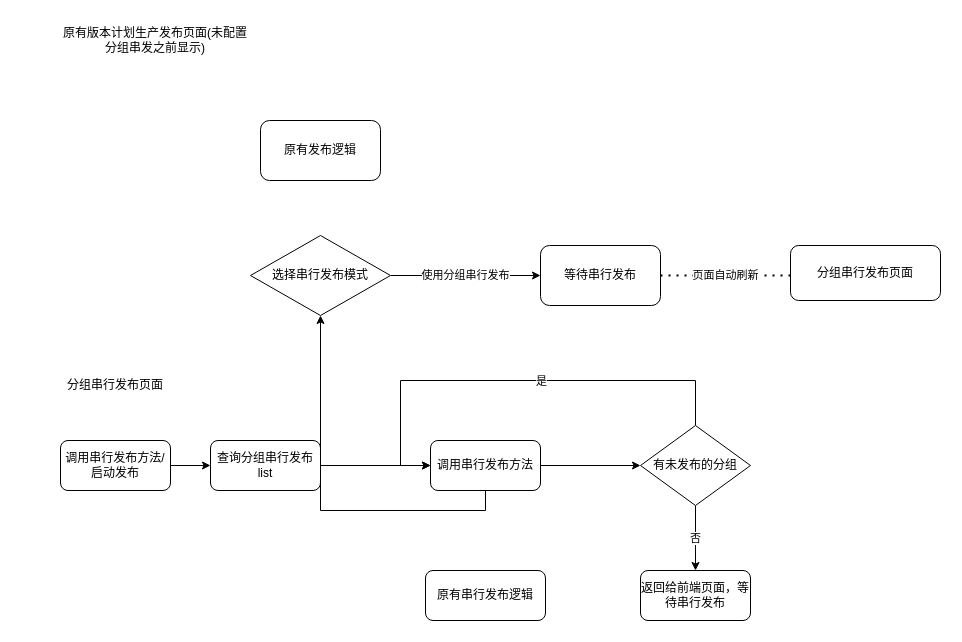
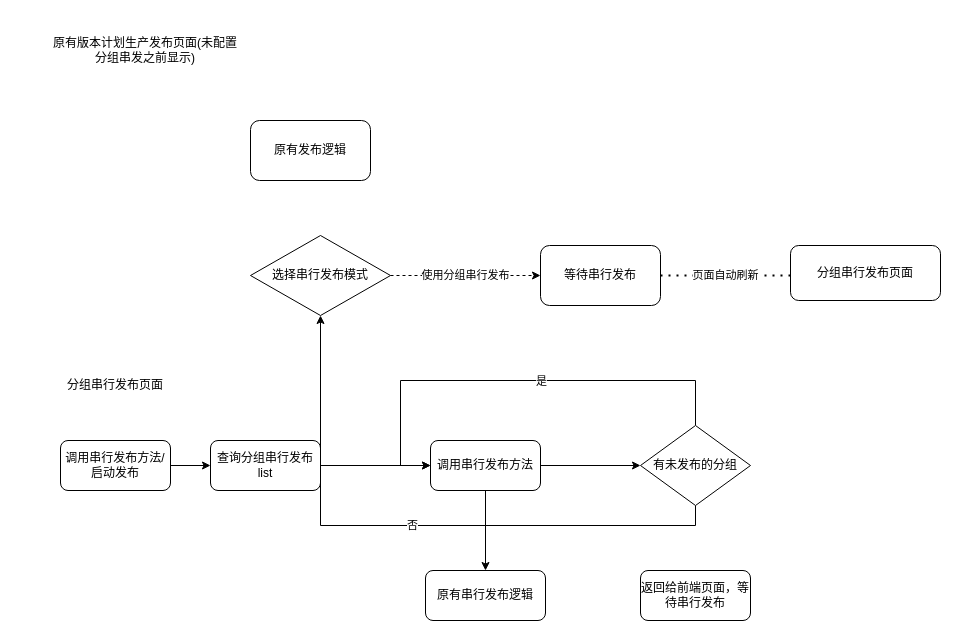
(156, 41) -> (146, 51)
(321, 151) -> (311, 151)
(407, 276) -> (407, 276)
(406, 511) -> (486, 536)
(696, 543) -> (503, 526)
